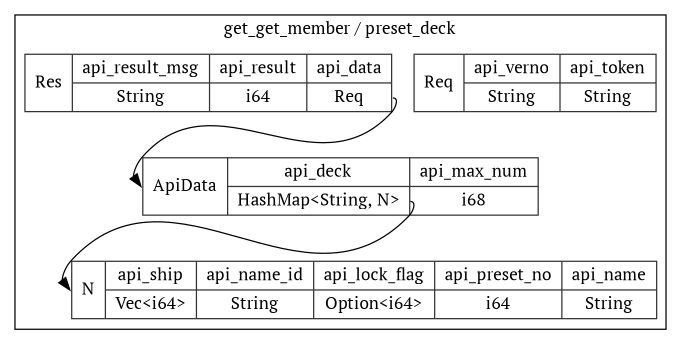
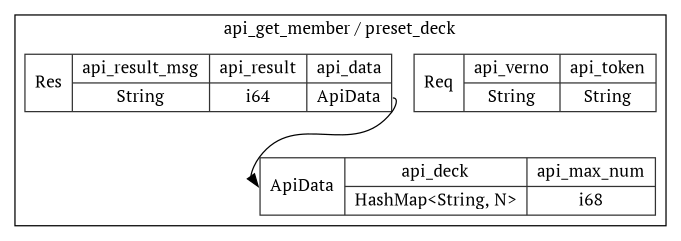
(340, 29) -> (340, 29)
(349, 97) -> (349, 97)
(364, 290) -> none
